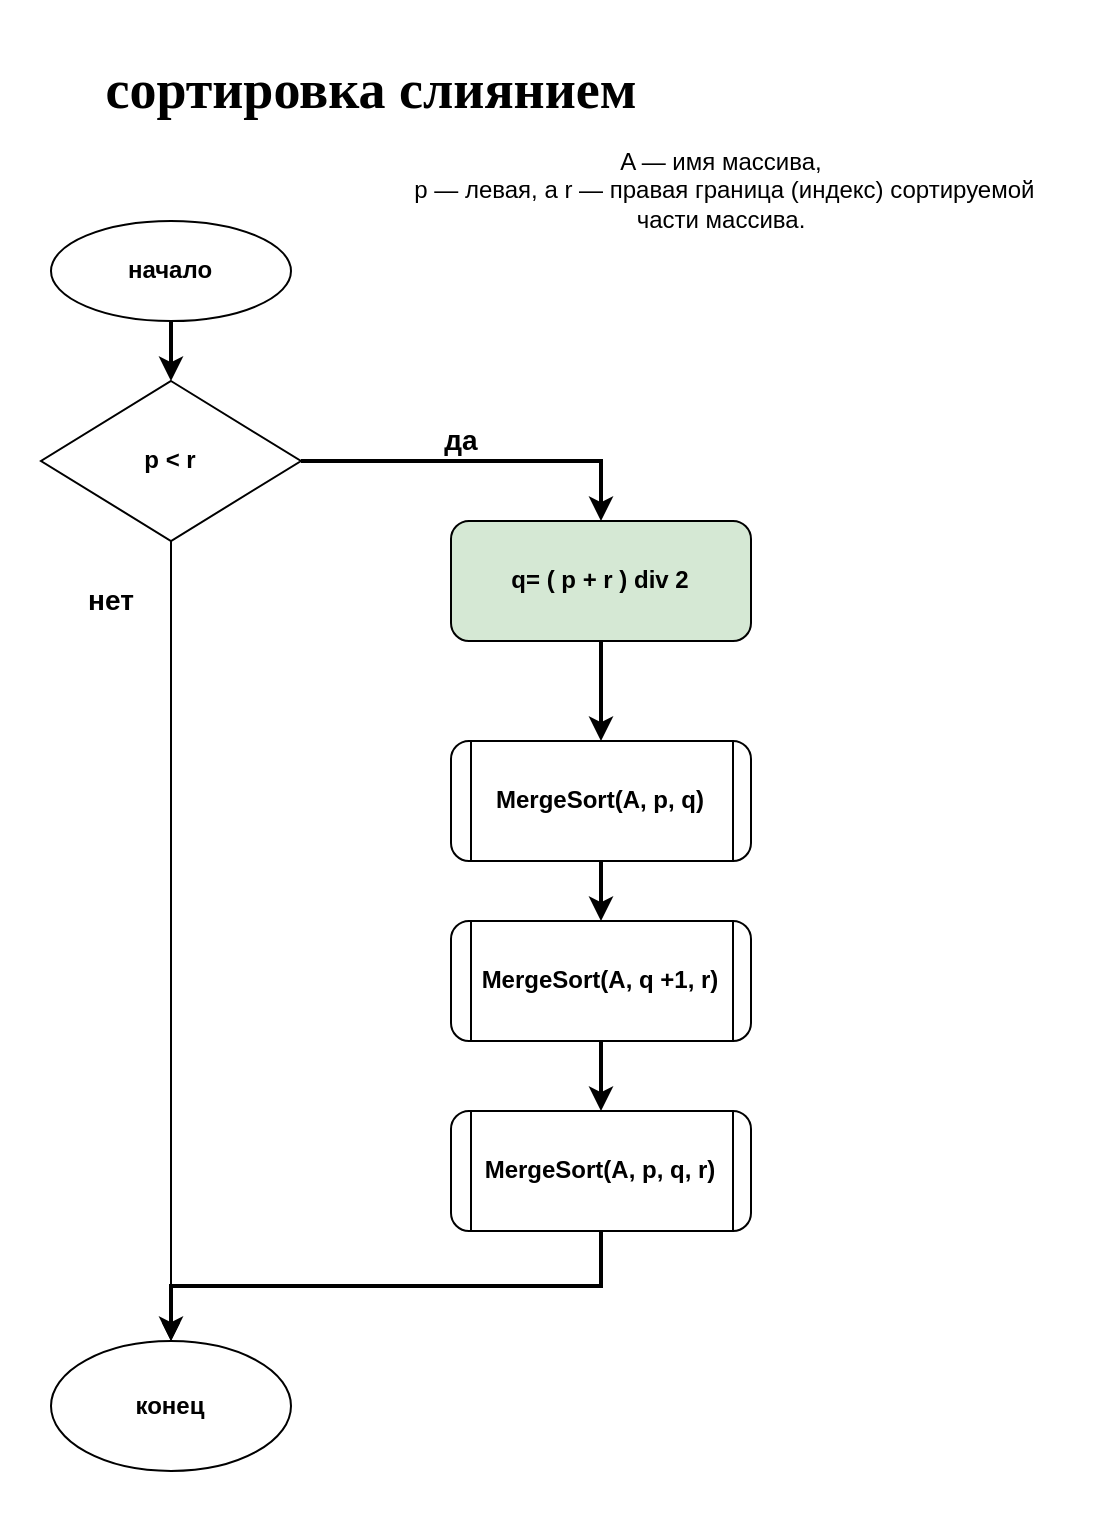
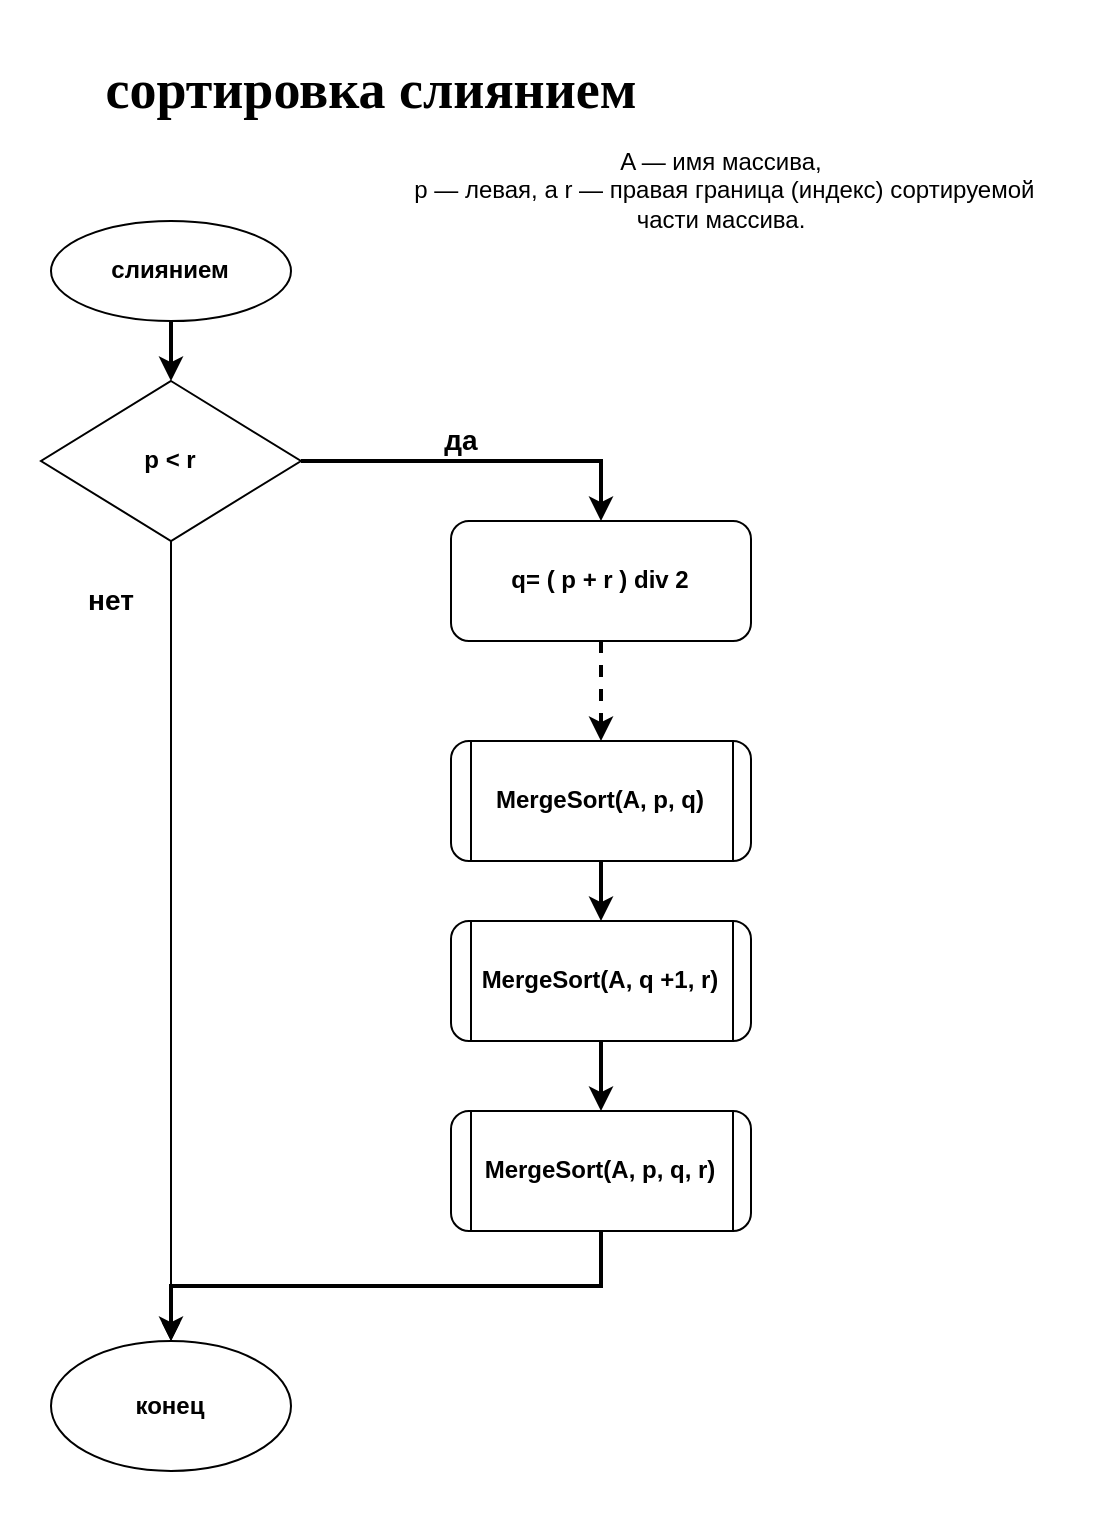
(171, 271) -> (171, 271)
(601, 581) -> (601, 581)
(601, 658) -> (601, 658)
